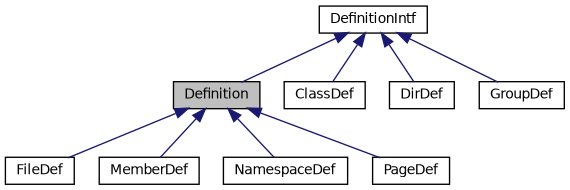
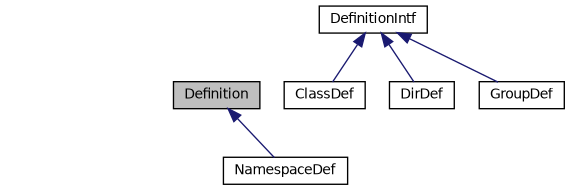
(289, 60) -> none
(40, 171) -> none
(149, 171) -> none
(411, 171) -> none
